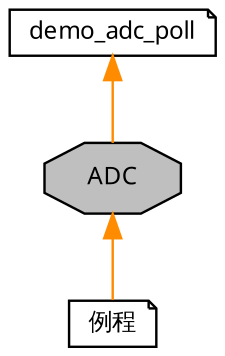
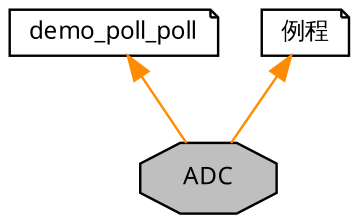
(113, 33) -> (114, 33)
(113, 269) -> (254, 110)
